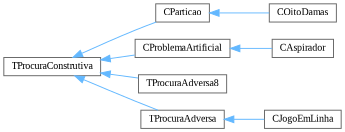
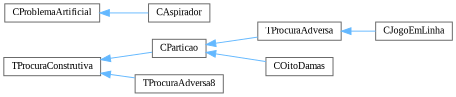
(122, 57) -> none
(121, 95) -> (237, 40)
